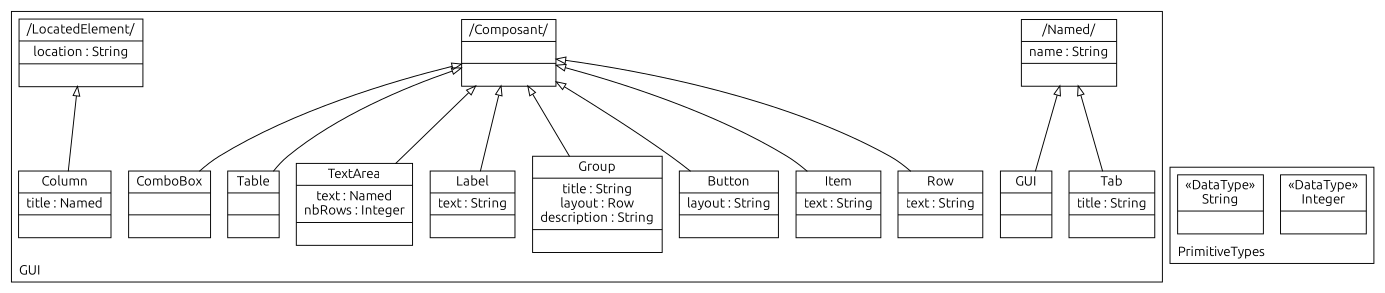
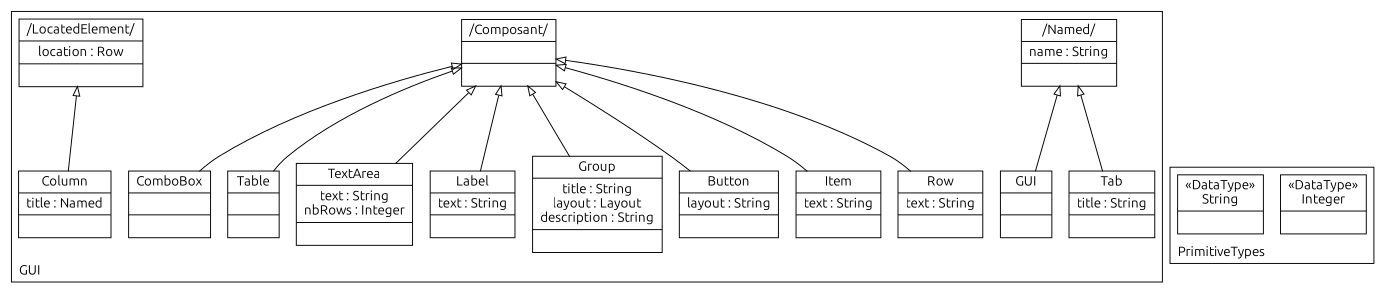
(81, 52) -> (81, 52)
(354, 196) -> (354, 196)
(597, 203) -> (597, 203)
